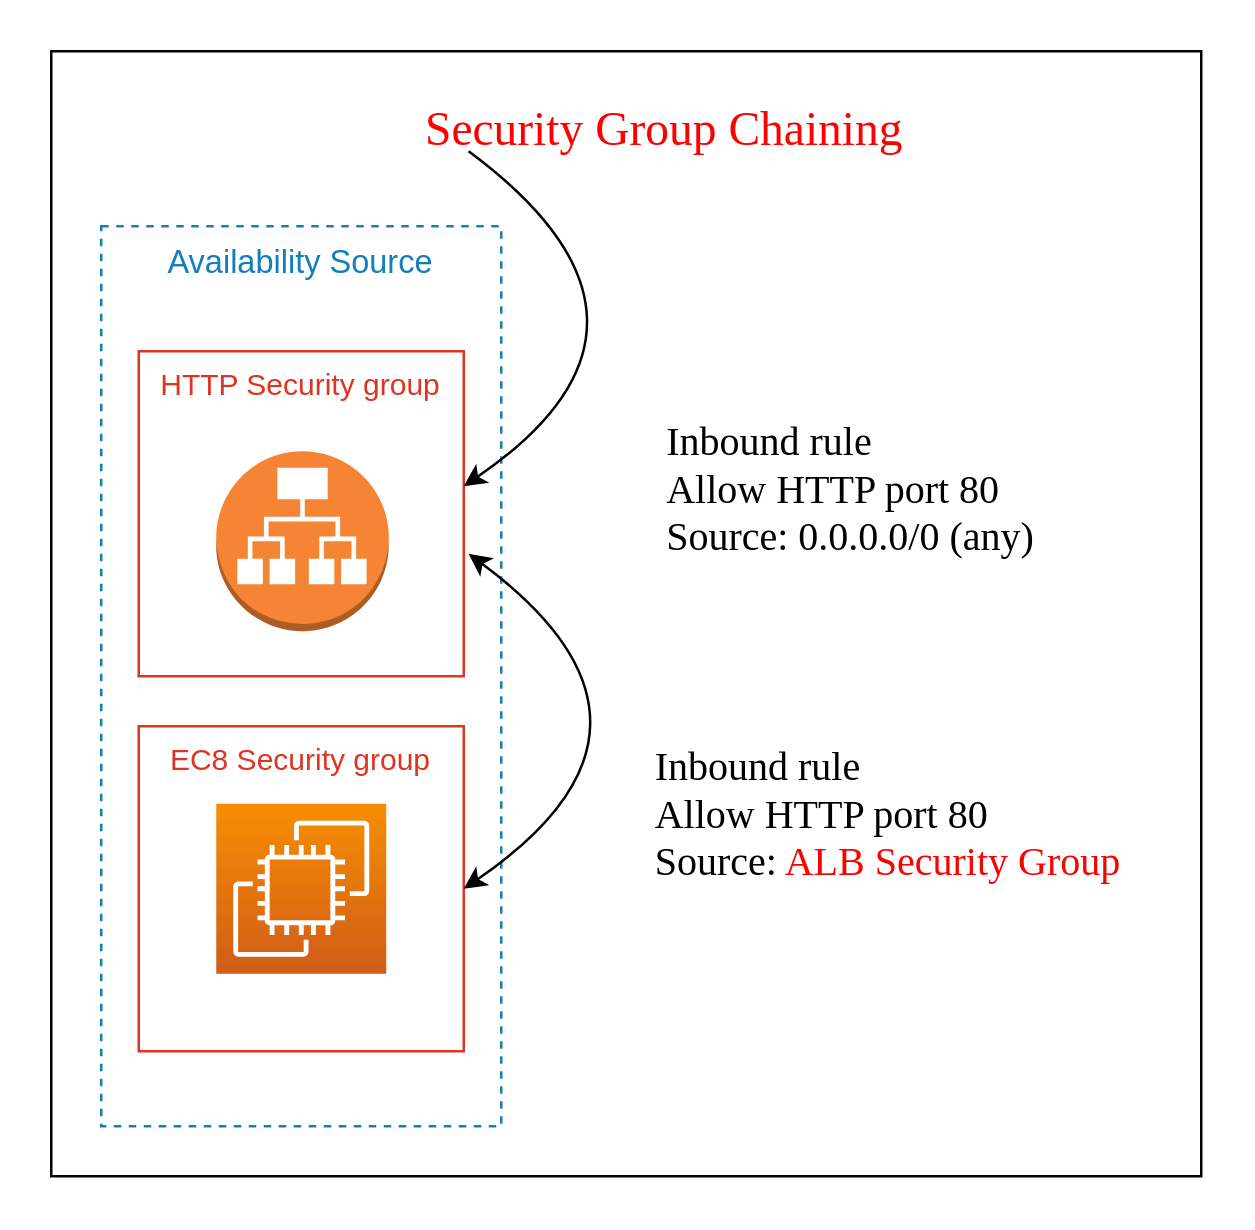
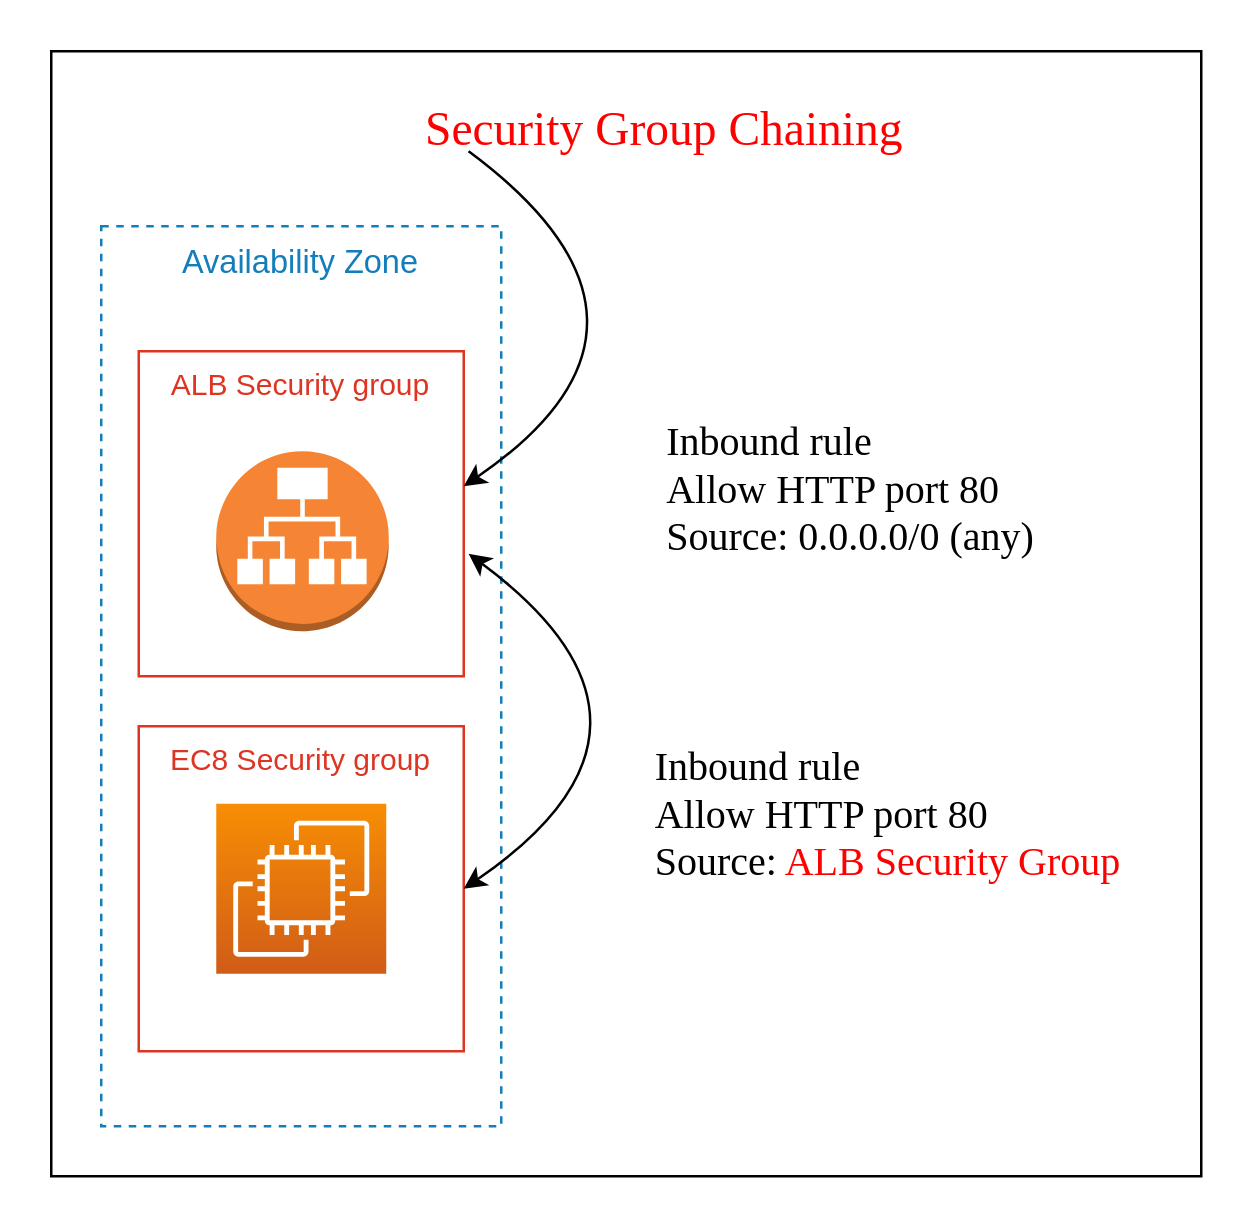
(300, 262) -> (300, 262)
(300, 385) -> (300, 385)
